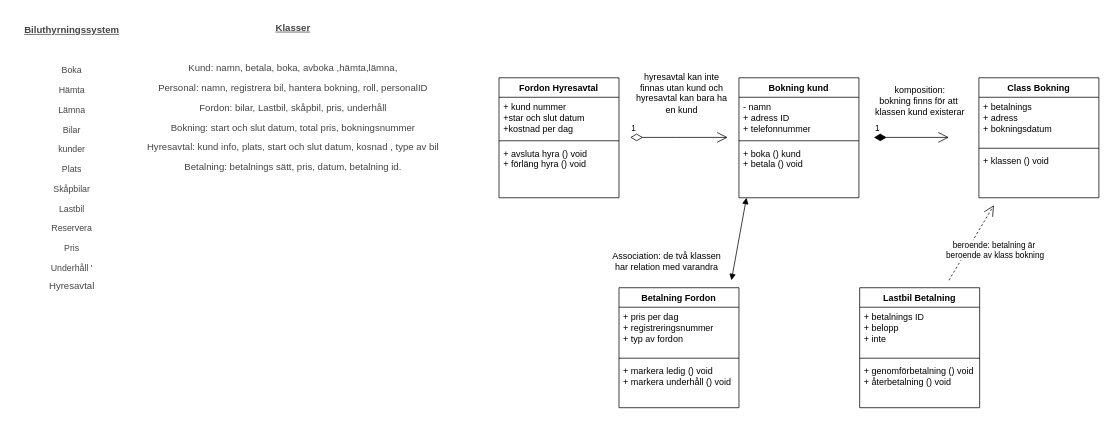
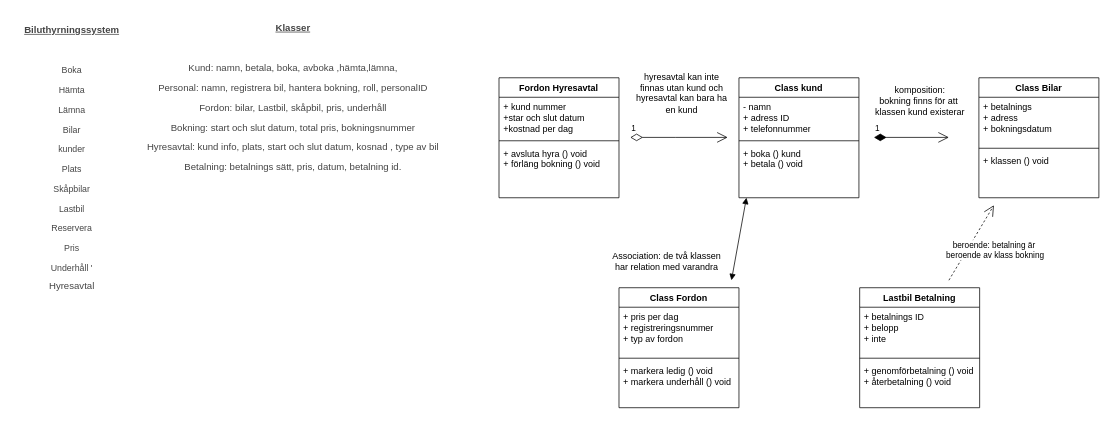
(799, 88) -> (799, 88)
(1039, 88) -> (1039, 88)
(552, 160) -> (558, 160)
(679, 298) -> (679, 298)
